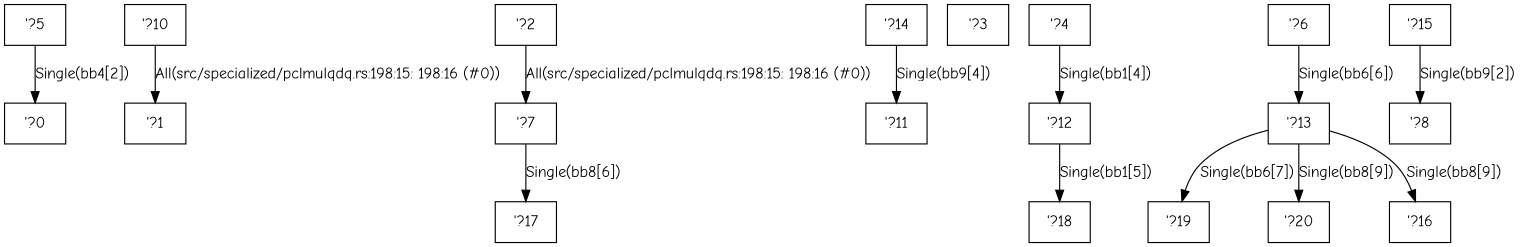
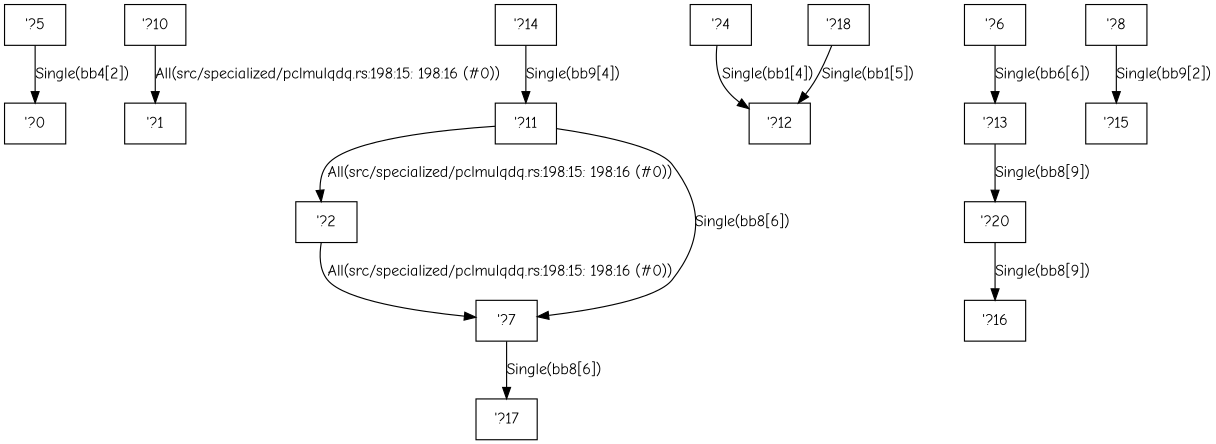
(978, 25) -> none
(1420, 69) -> (1116, 69)
none -> (395, 138)
(1378, 151) -> (995, 266)
(1060, 167) -> (820, 71)
(1179, 222) -> none
none -> (695, 226)
